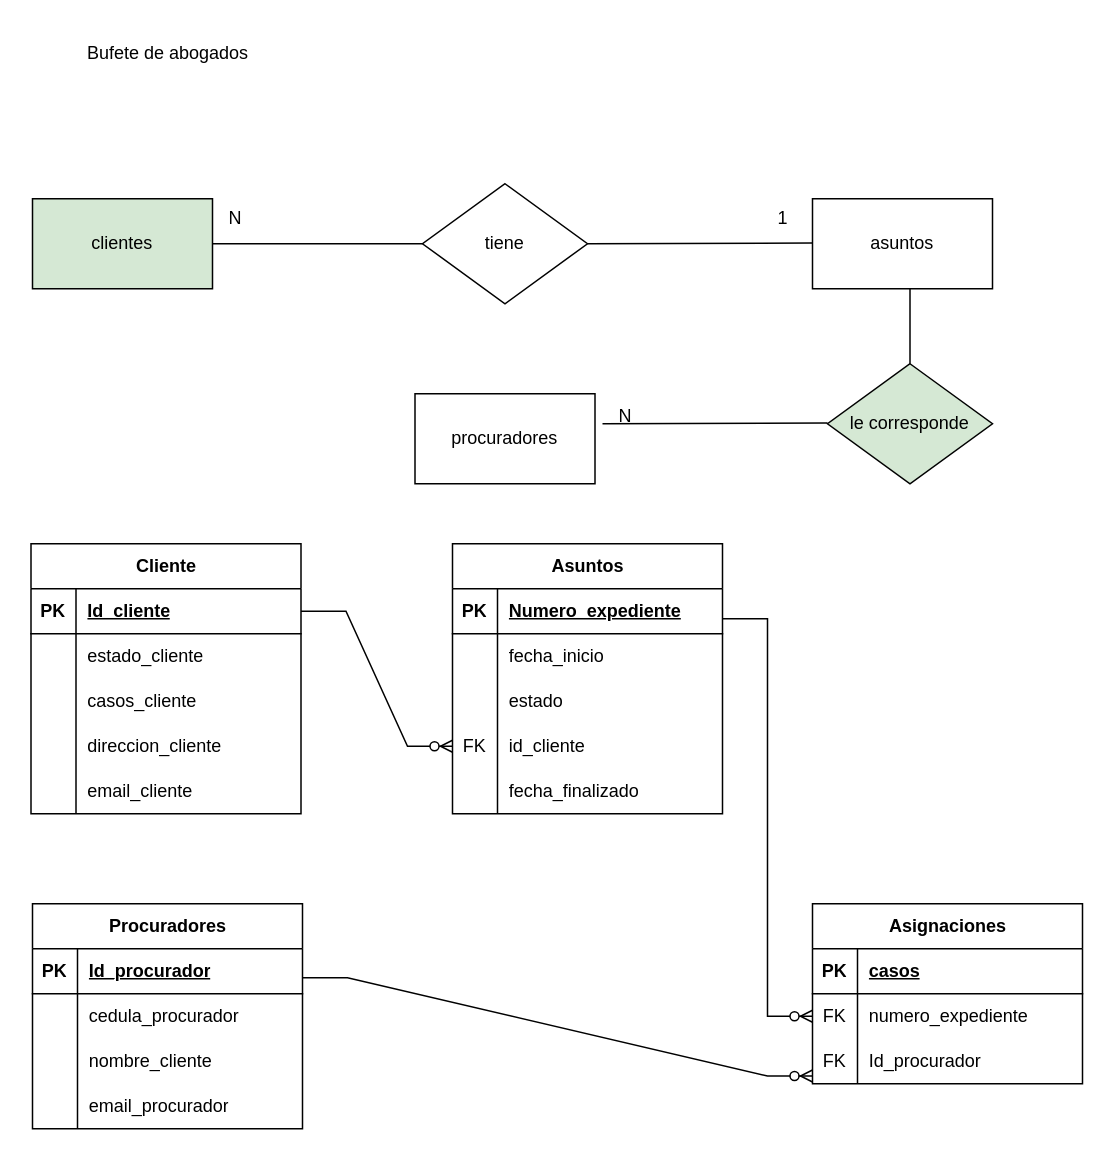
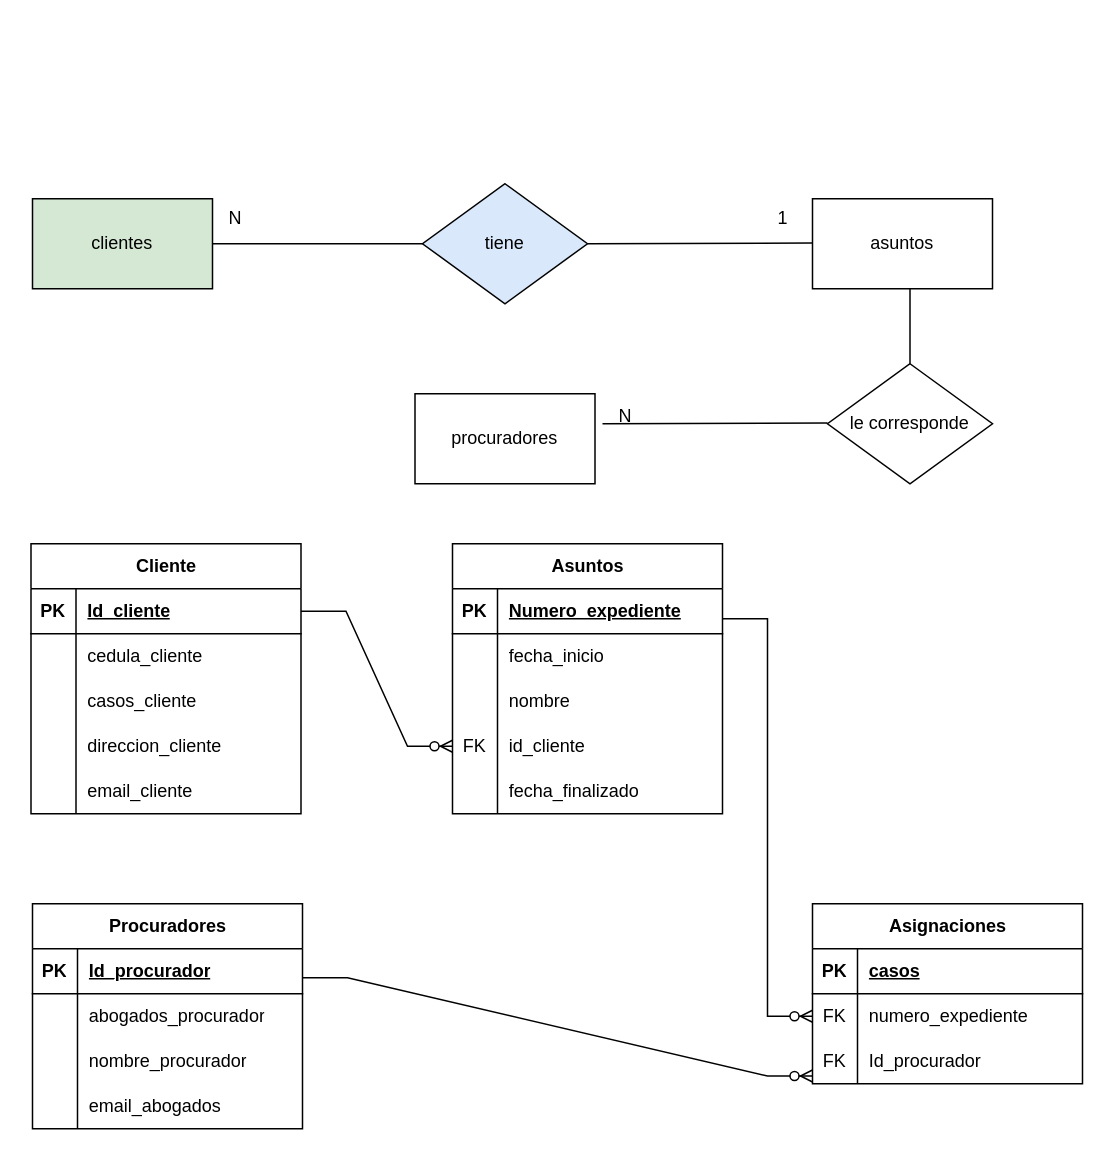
(167, 53) -> none
(505, 244) -> (505, 244)
(910, 424) -> (910, 424)
(154, 656) -> (151, 656)
(539, 701) -> (539, 701)
(173, 1016) -> (185, 1016)
(155, 1061) -> (175, 1061)
(165, 1106) -> (155, 1106)
